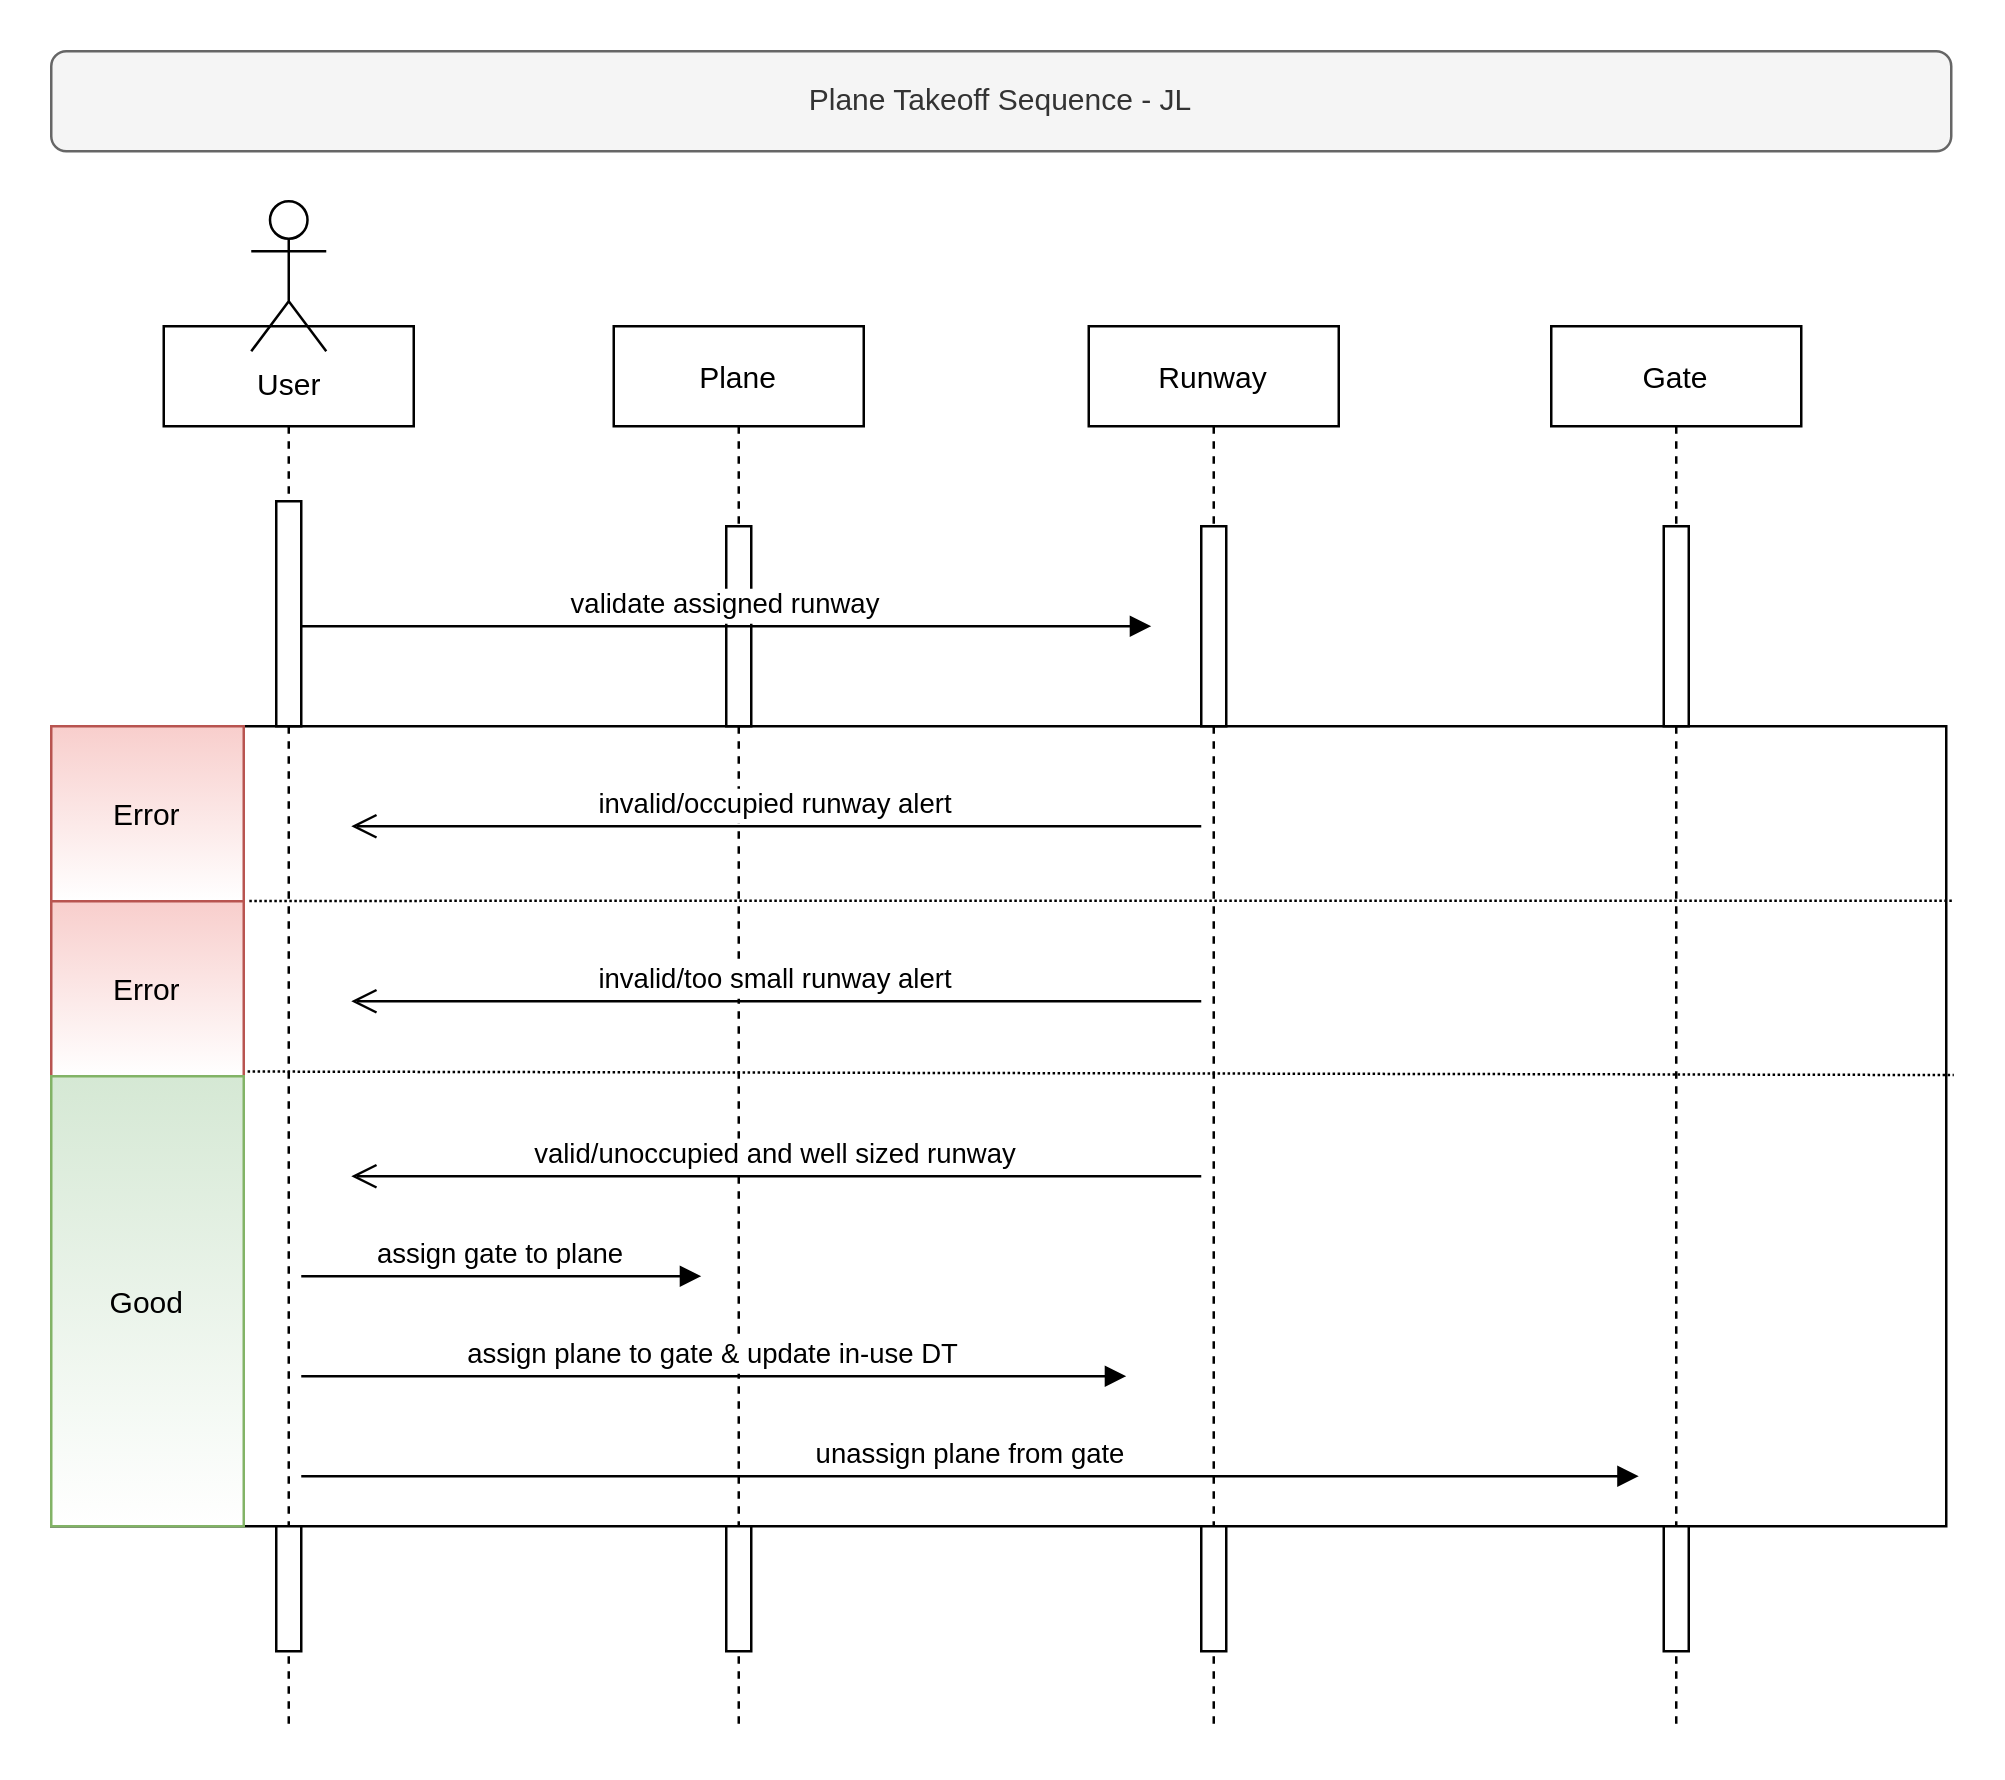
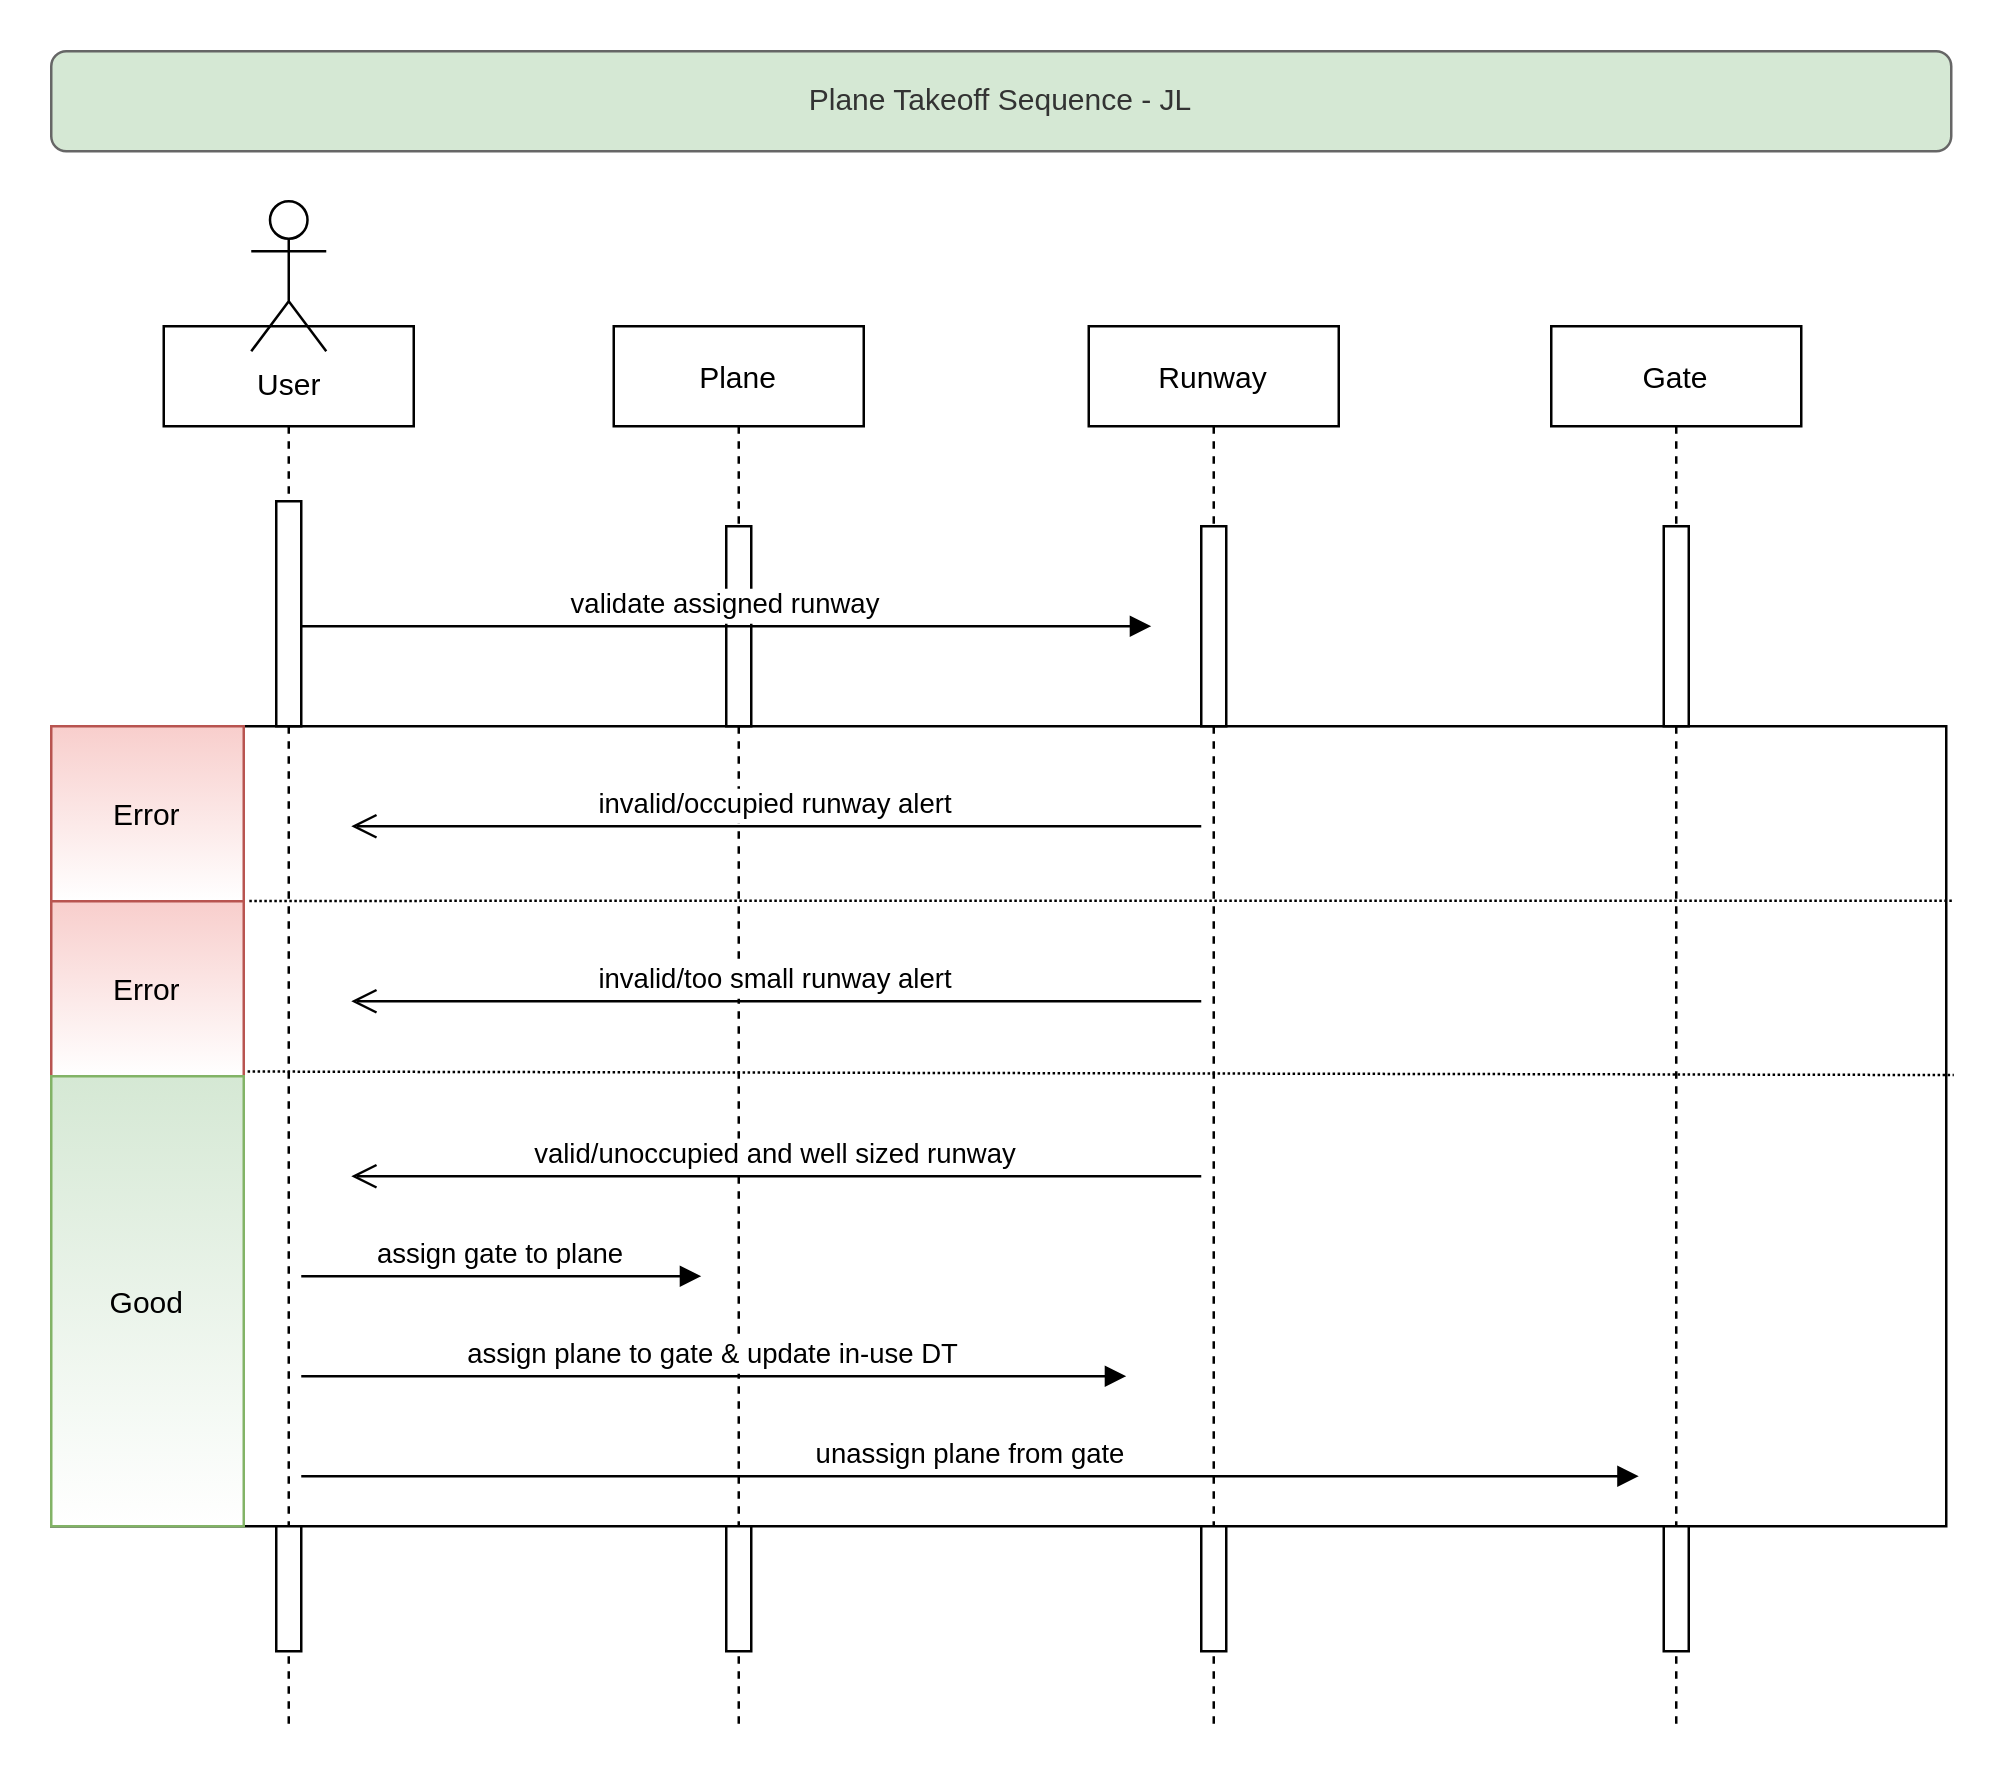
(1001, 101) -> (1001, 101)
